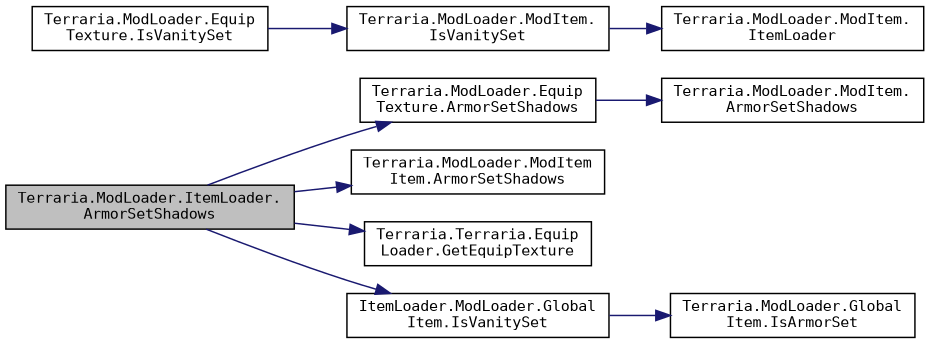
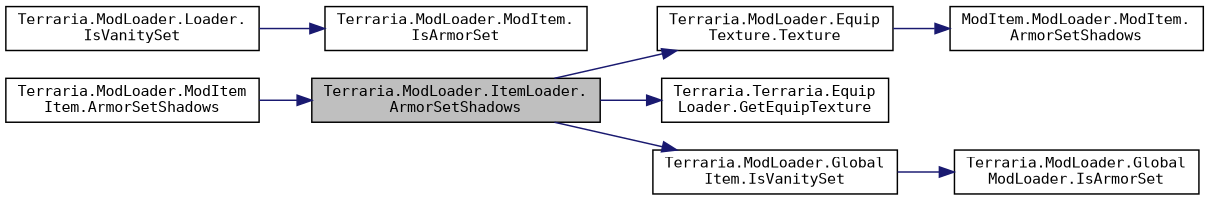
(150, 29) -> none
(478, 29) -> (132, 29)
(793, 29) -> (456, 29)
(478, 100) -> (775, 29)
(793, 100) -> (1077, 29)
(315, 189) -> (278, 100)
(478, 315) -> (775, 172)
(793, 315) -> (1077, 172)
